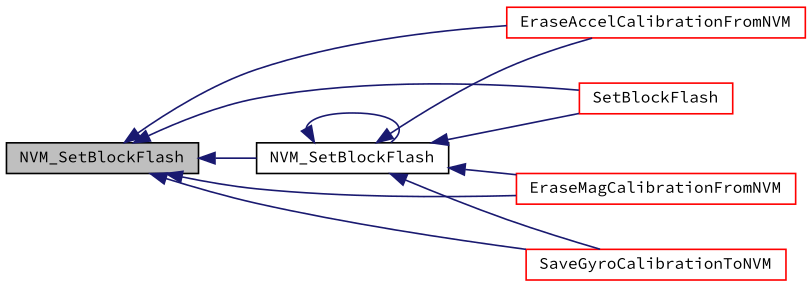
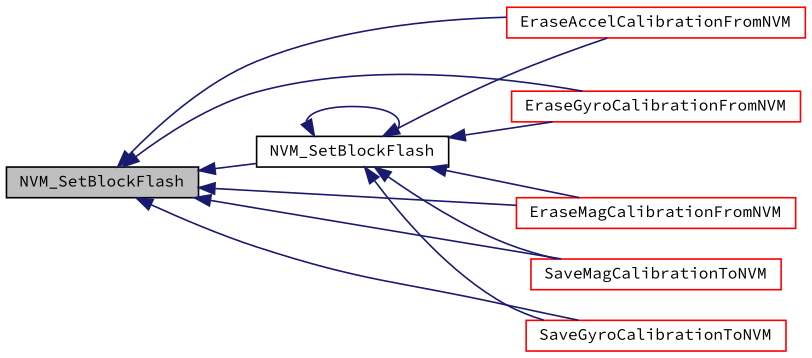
(656, 98) -> (656, 107)
none -> (656, 274)
